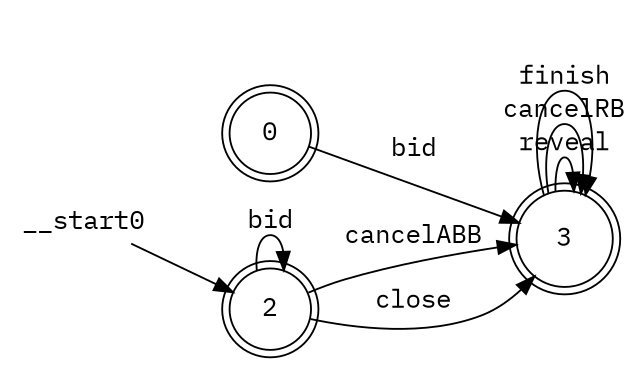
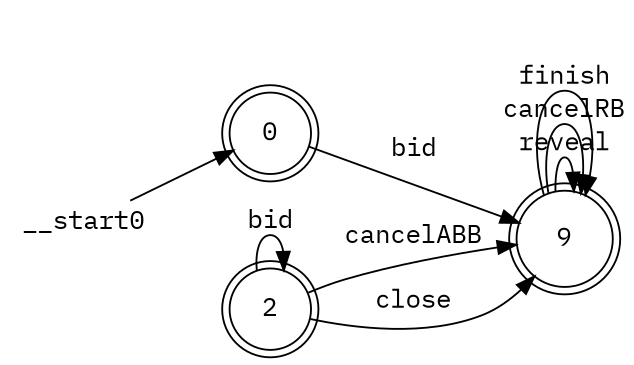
(565, 239) -> (565, 239)
(174, 264) -> (173, 180)
